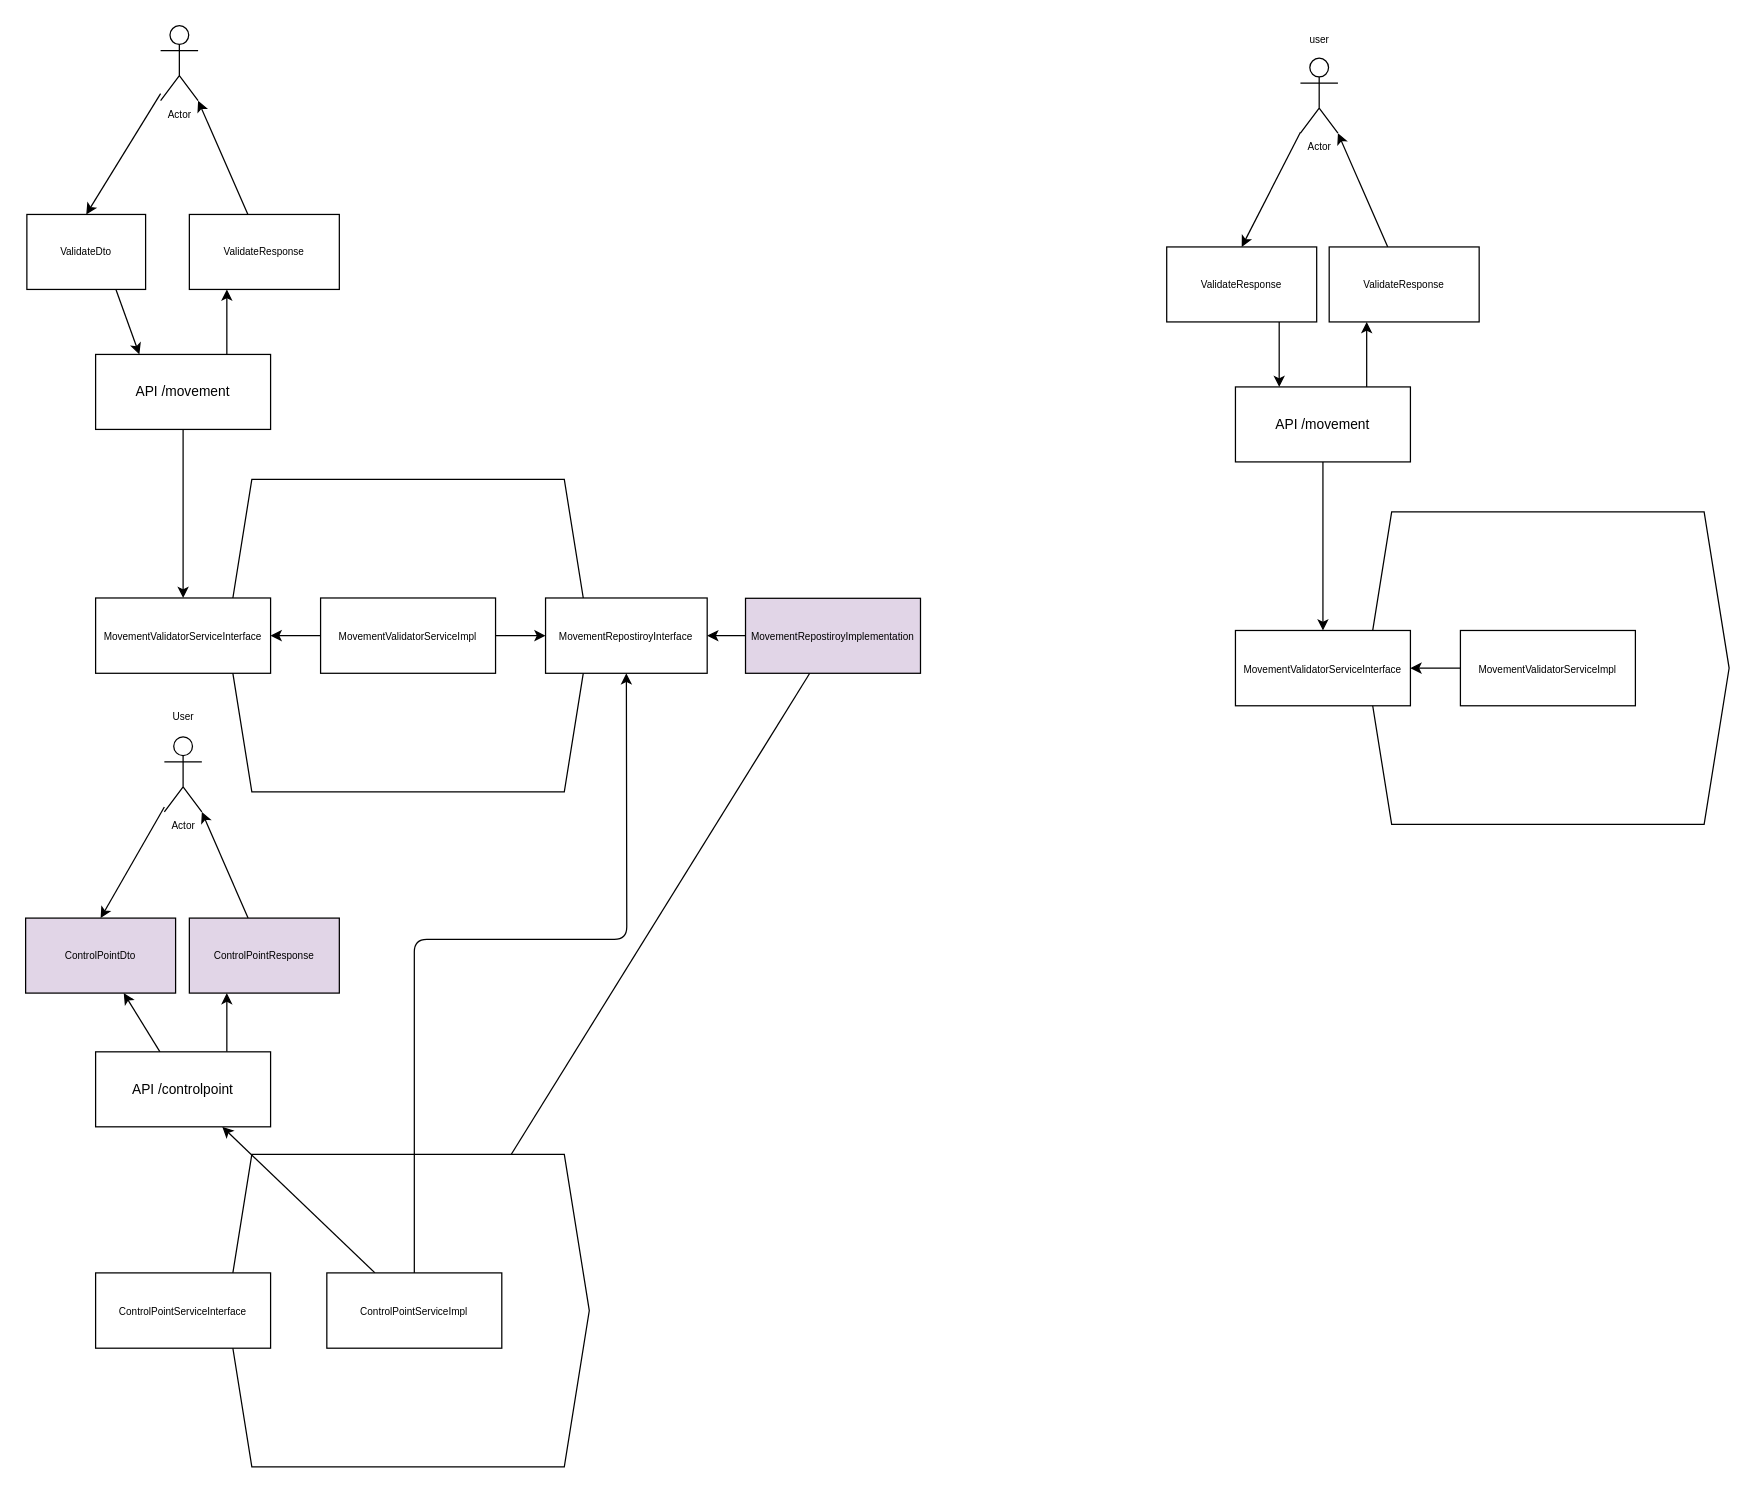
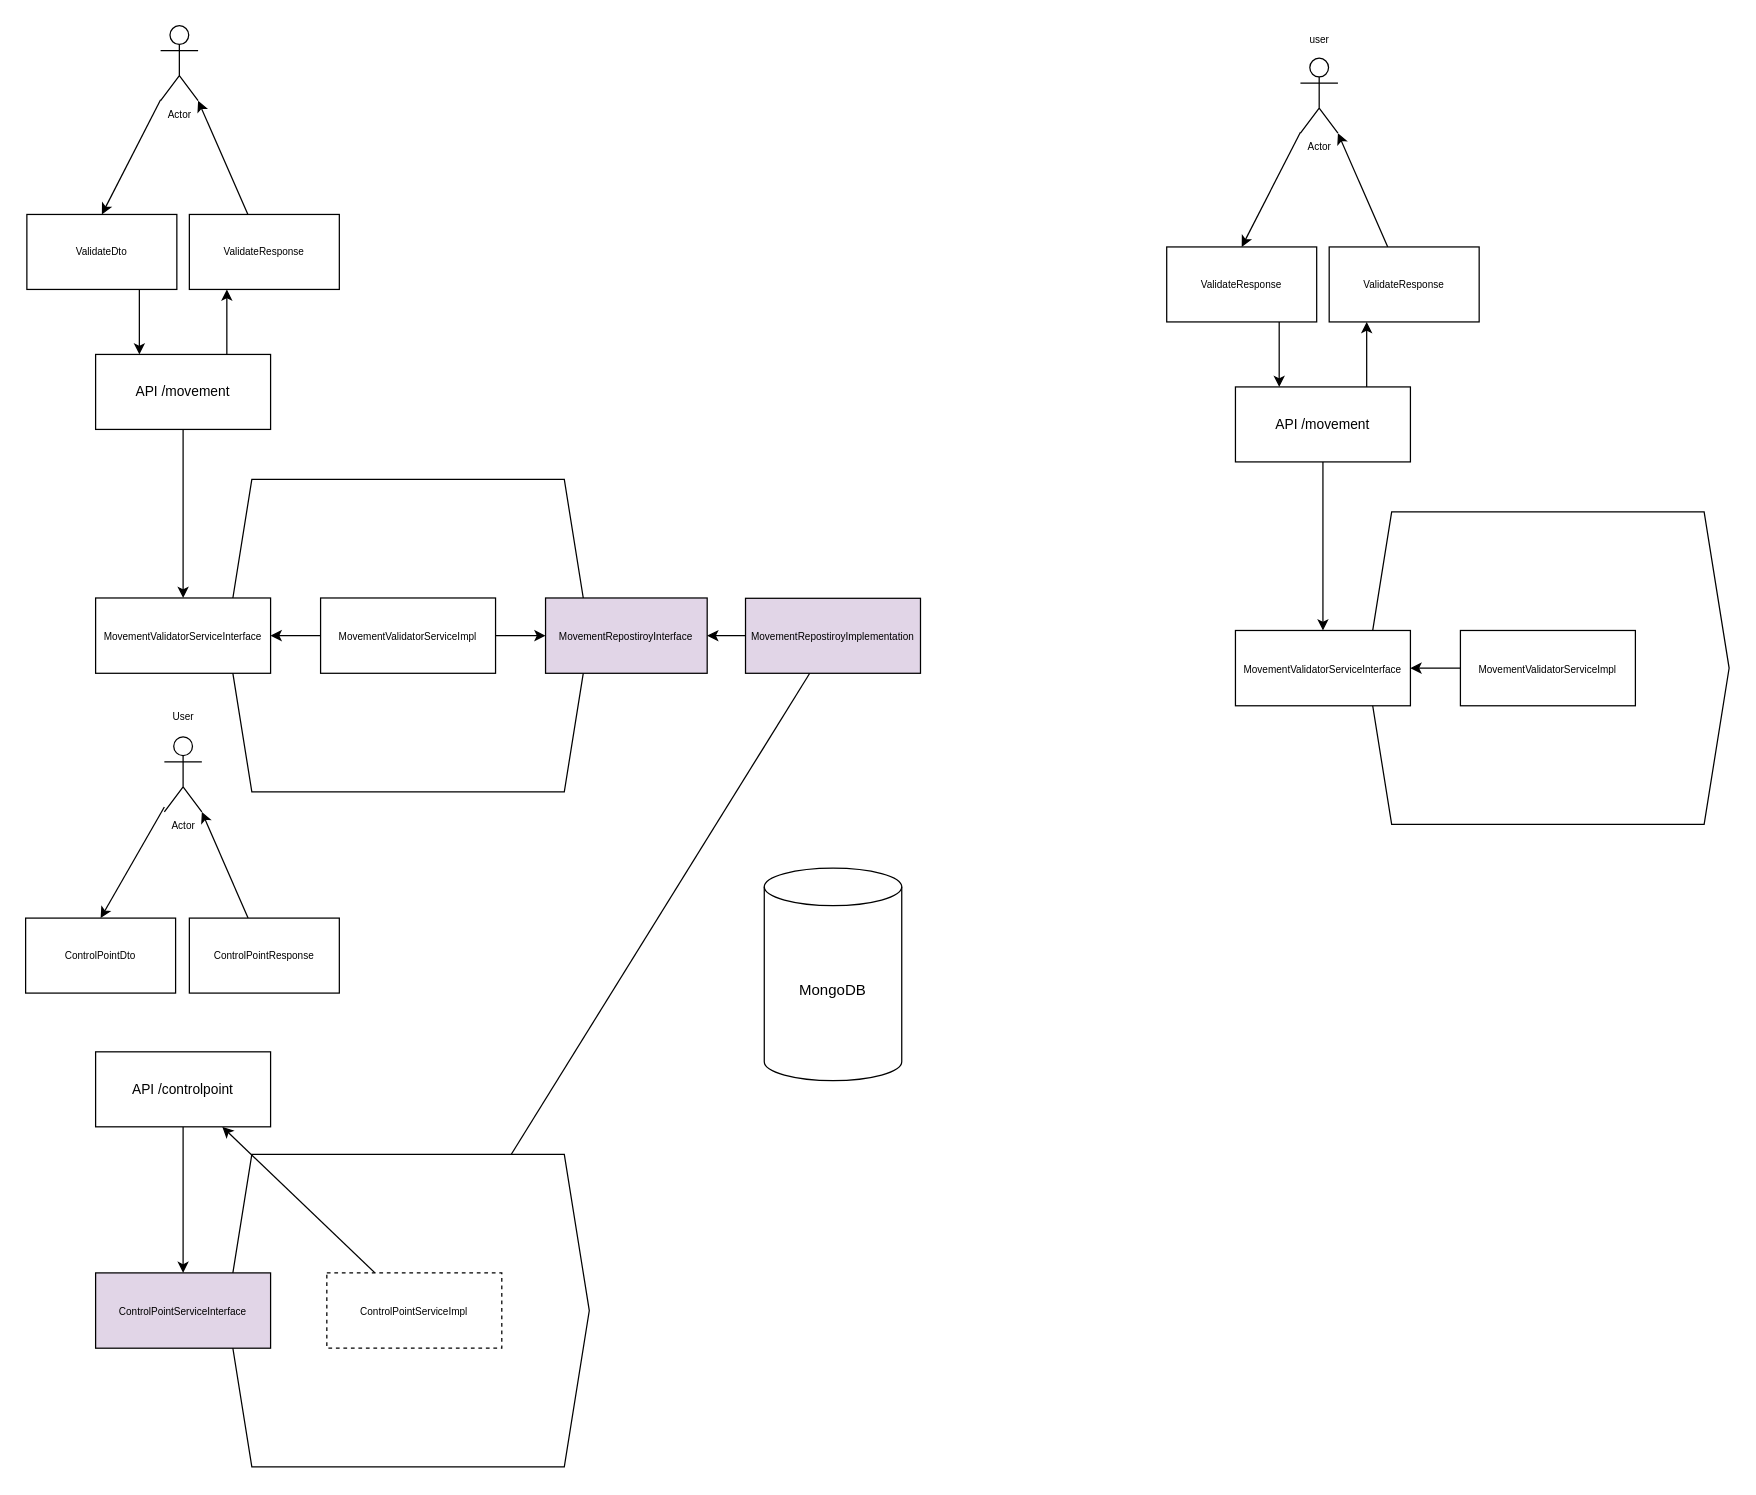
(86, 252) -> (102, 252)
(626, 636) -> (626, 636)
(482, 939) -> none
(101, 956) -> (101, 956)
(264, 956) -> (264, 956)
none -> (833, 974)
(144, 1026) -> (183, 1196)
(227, 1026) -> none
(183, 1311) -> (183, 1311)
(414, 1311) -> (414, 1311)
